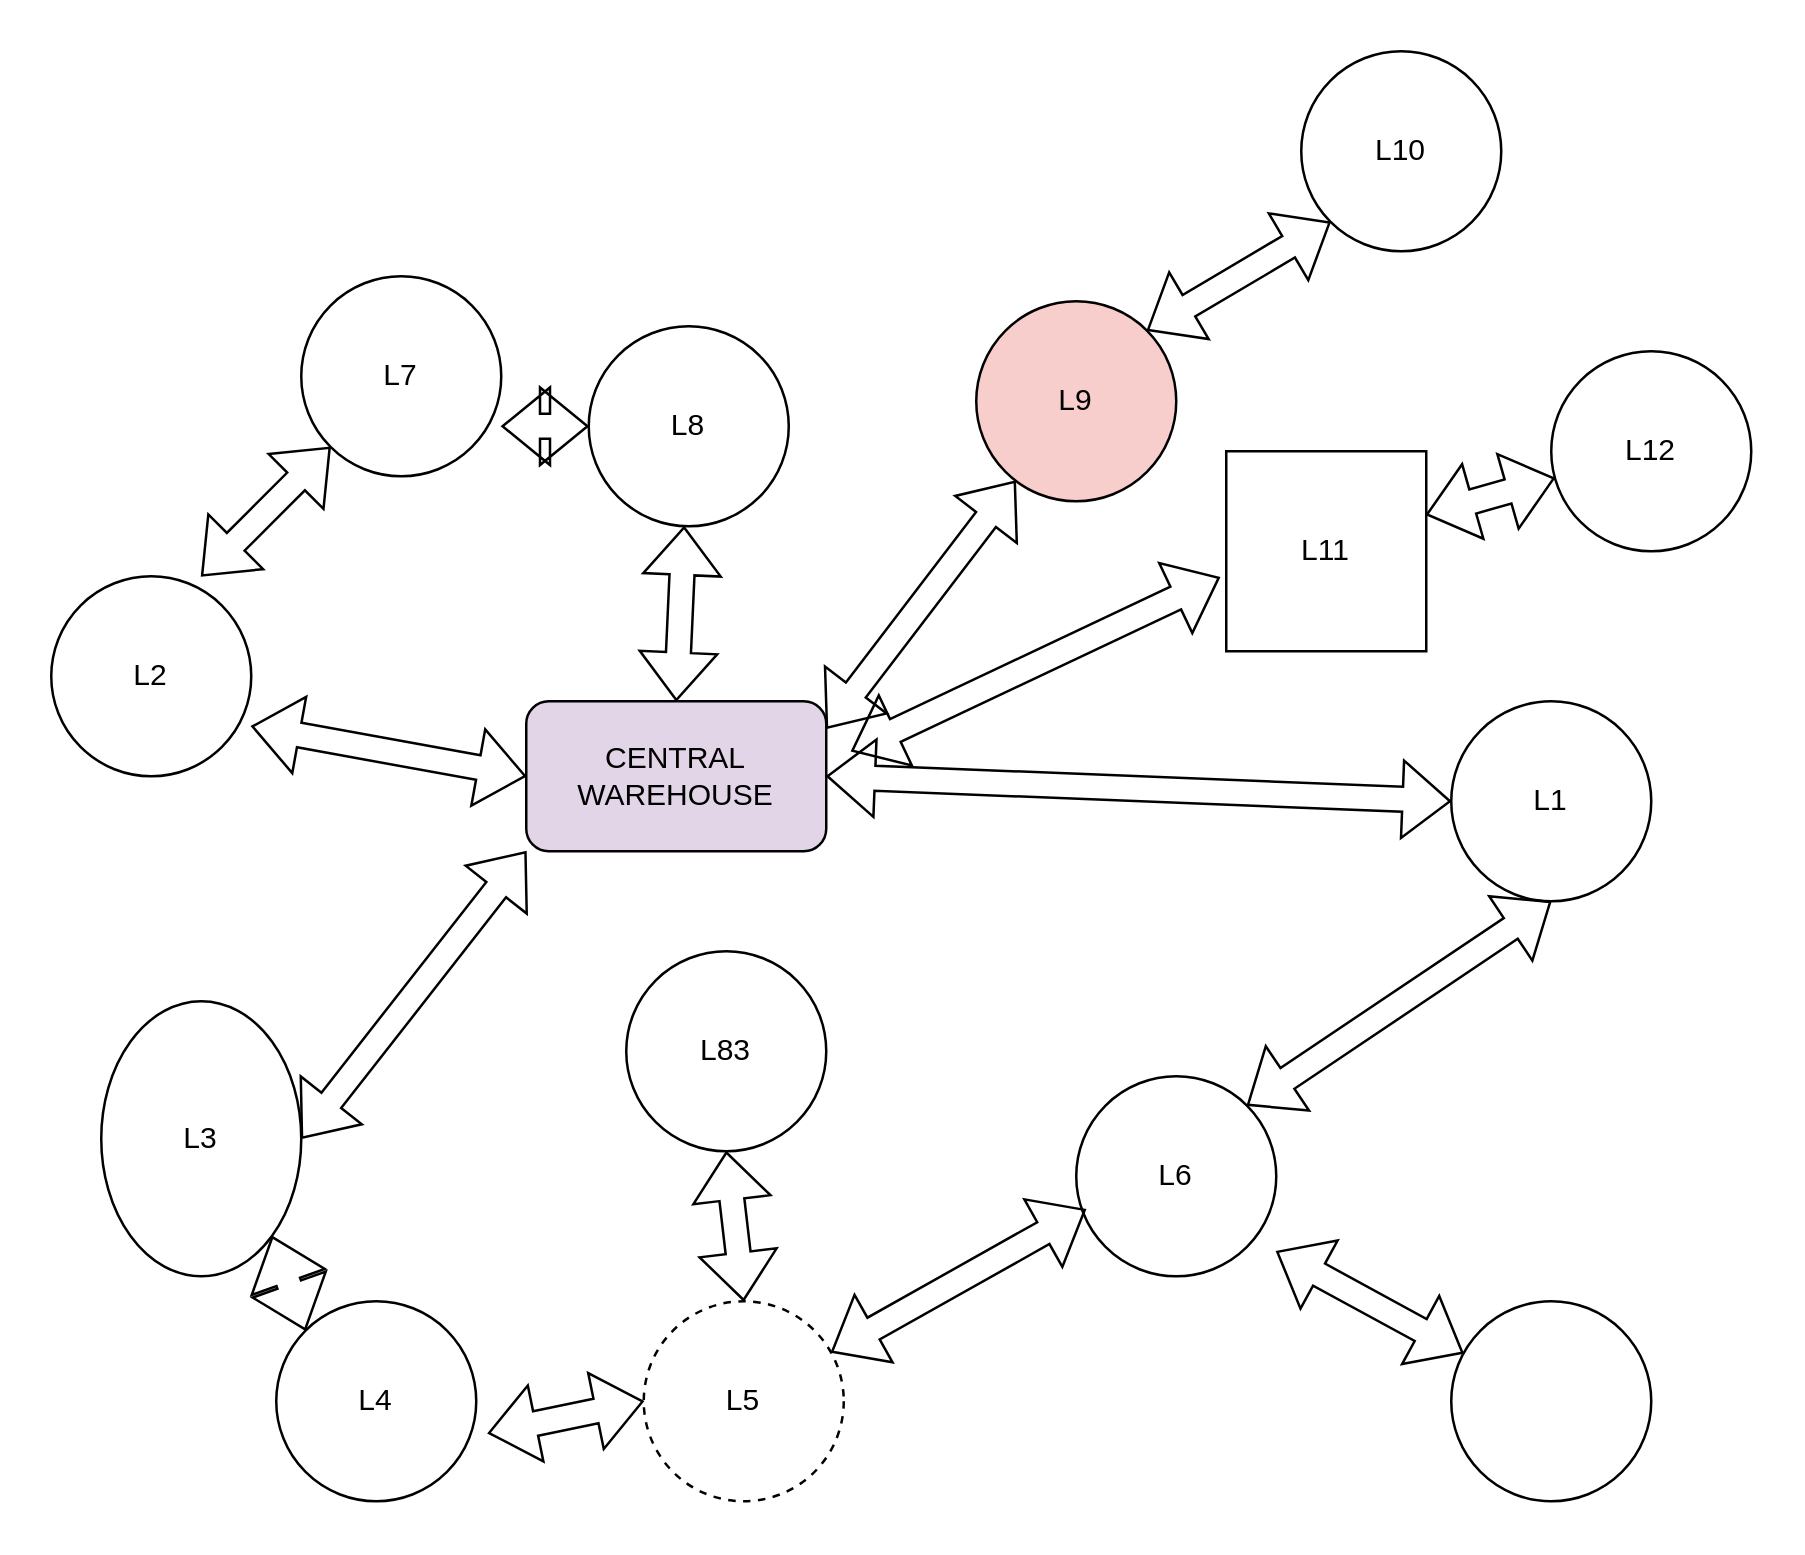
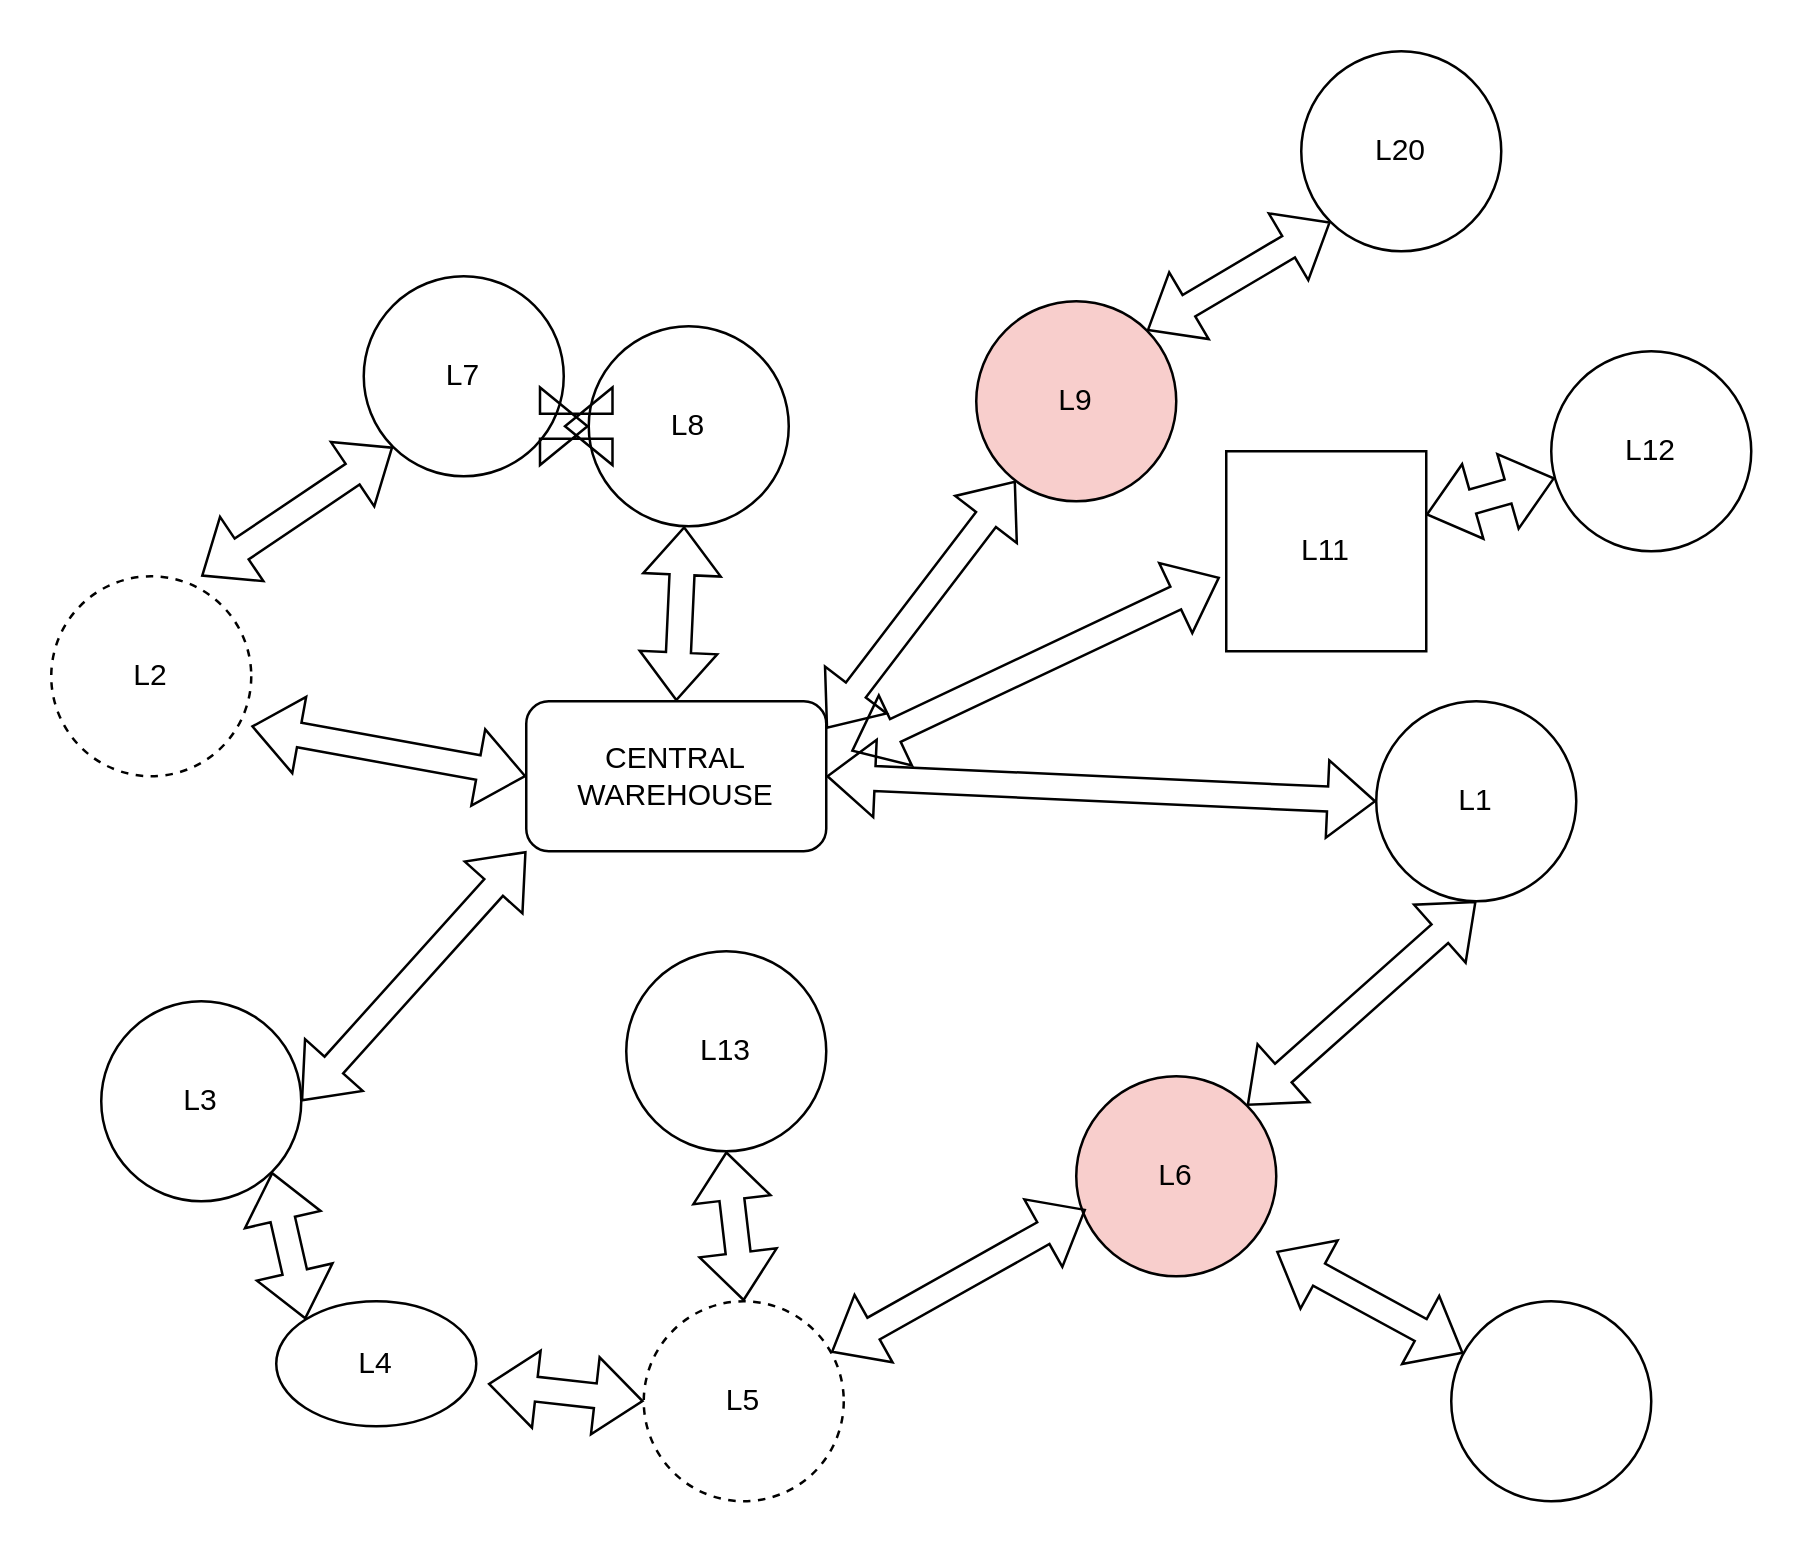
(1401, 151) -> (1401, 151)
(401, 376) -> (464, 376)
(151, 676) -> (151, 676)
(676, 776) -> (676, 776)
(1551, 801) -> (1476, 801)
(726, 1051) -> (726, 1051)
(201, 1139) -> (201, 1101)
(1176, 1176) -> (1176, 1176)
(376, 1401) -> (376, 1364)
